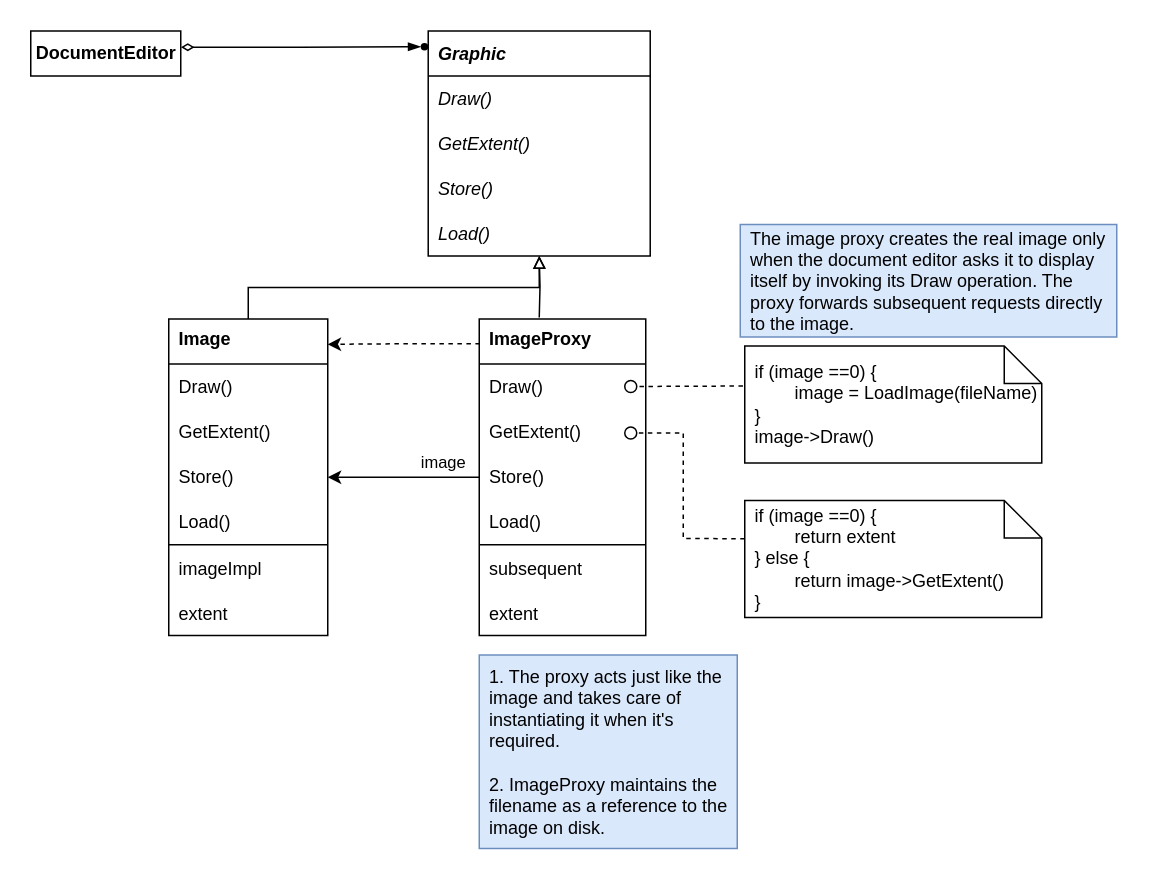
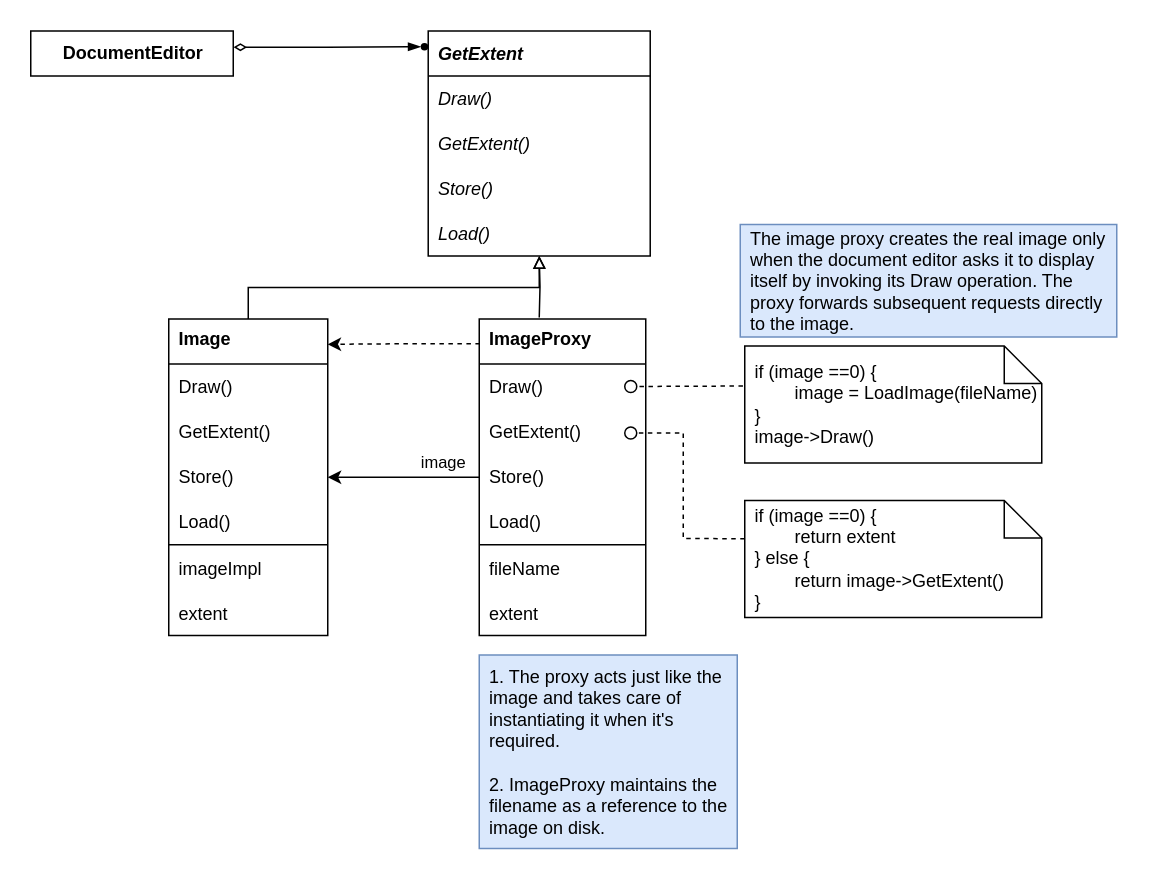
(106, 53) -> (132, 53)
(471, 54) -> (483, 54)
(539, 569) -> (525, 569)
